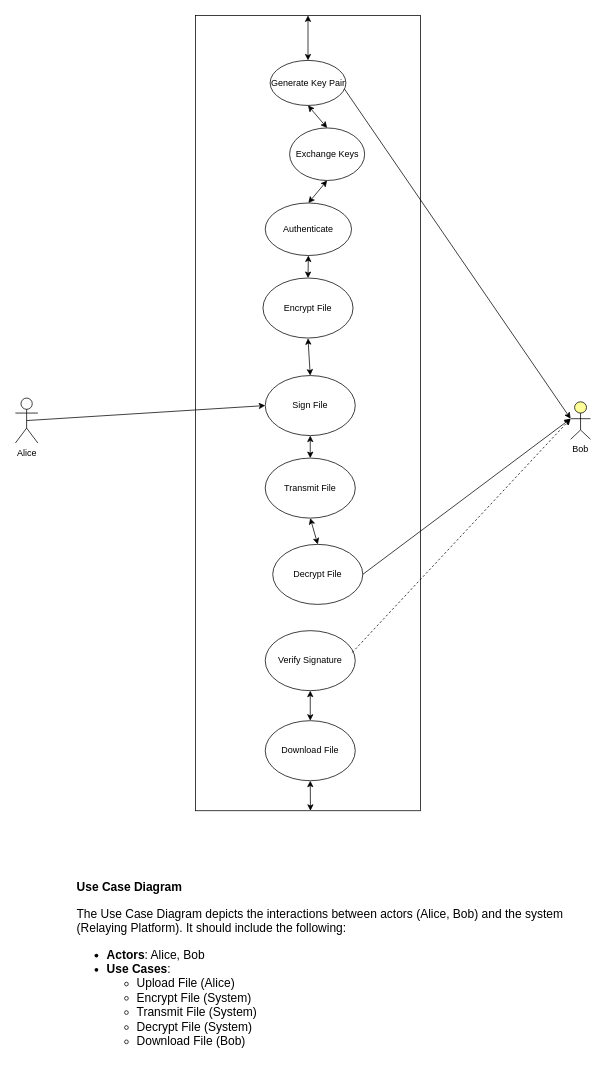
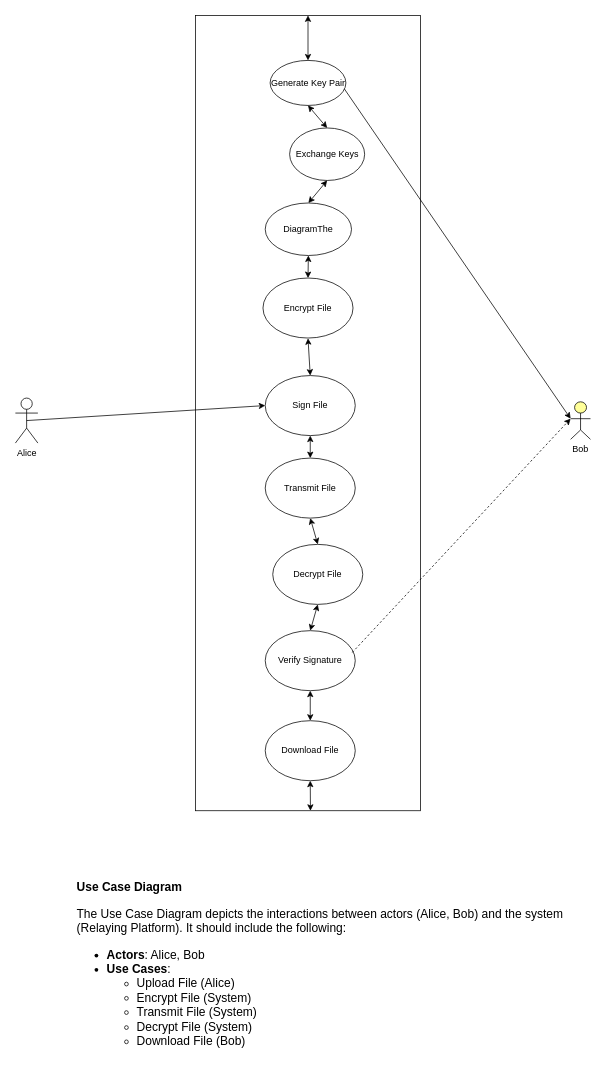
(308, 229) -> (308, 229)
(460, 501) -> none
none -> (314, 618)
